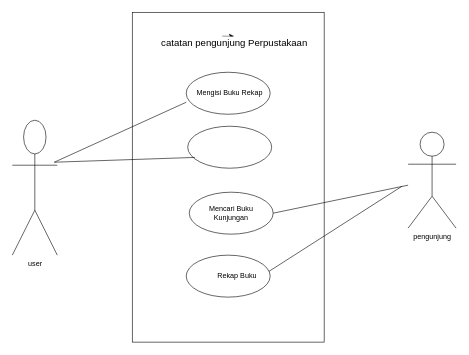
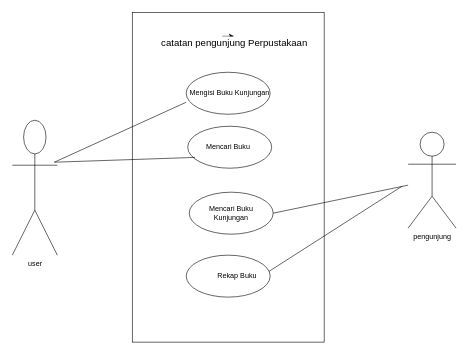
(230, 93) -> (230, 93)
none -> (228, 147)
